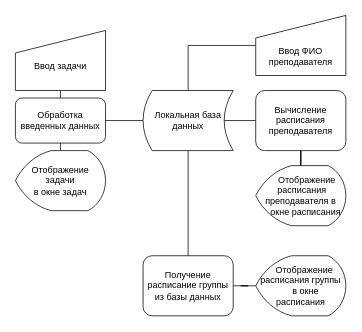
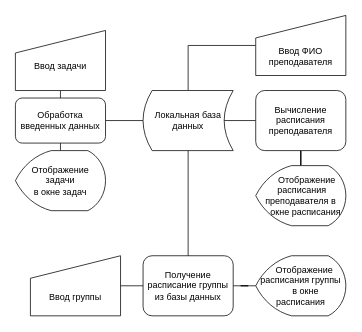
none -> (75, 285)
none -> (132, 285)
